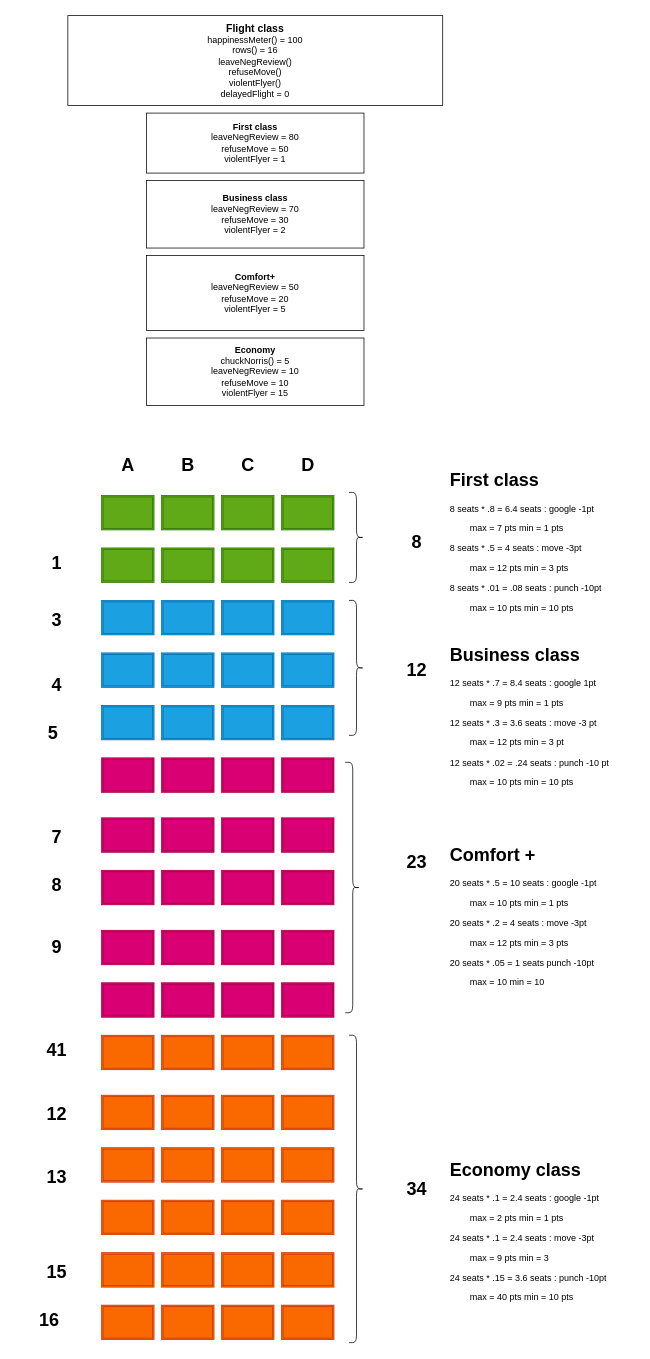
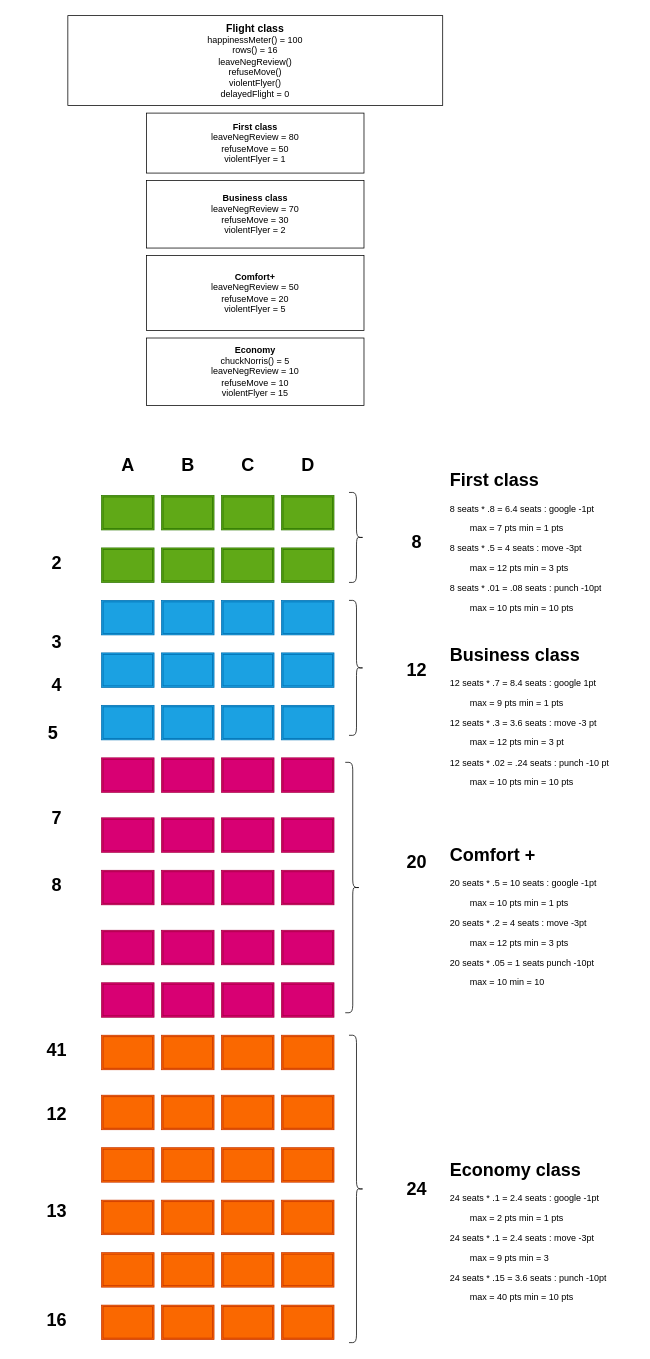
(57, 563) -> (57, 563)
(57, 620) -> (57, 642)
(57, 837) -> (57, 819)
(417, 863) -> (417, 863)
(57, 948) -> none
(57, 1178) -> (57, 1212)
(417, 1190) -> (417, 1190)
(57, 1272) -> none
(49, 1320) -> (57, 1320)
